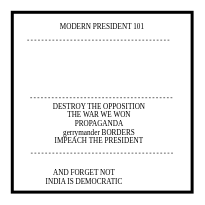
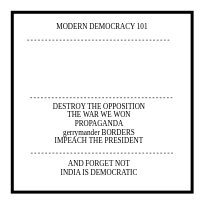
(102, 27) -> (102, 27)
(84, 177) -> (99, 168)
